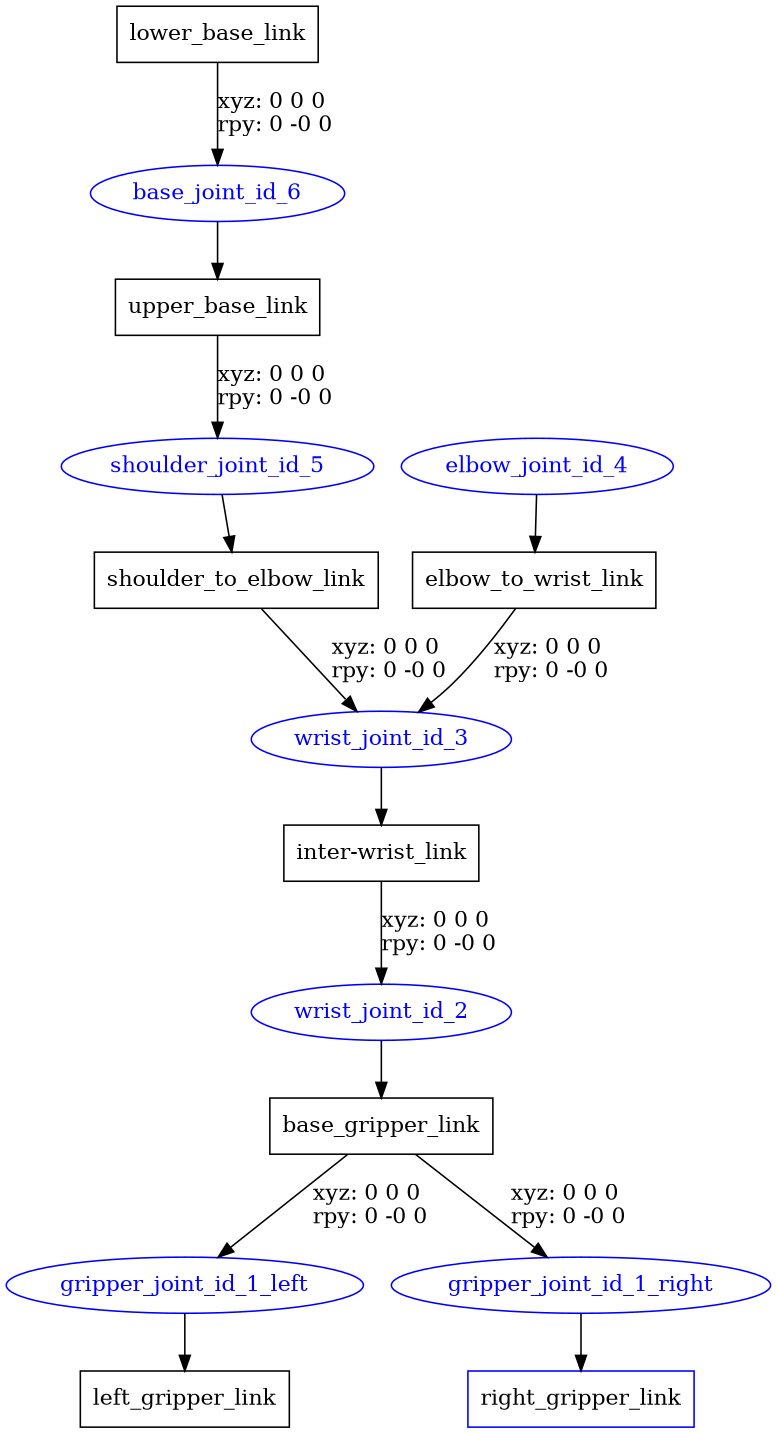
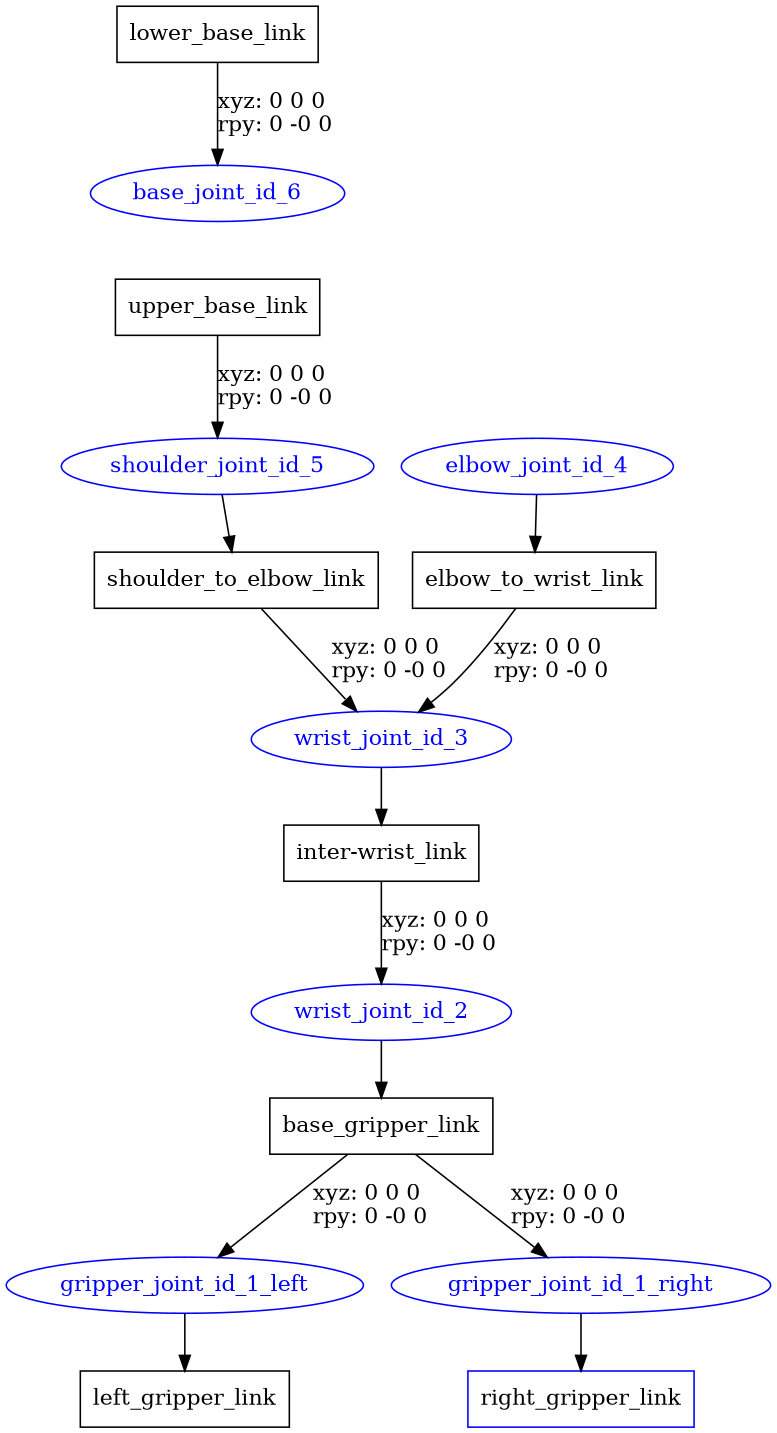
(218, 243) -> none
